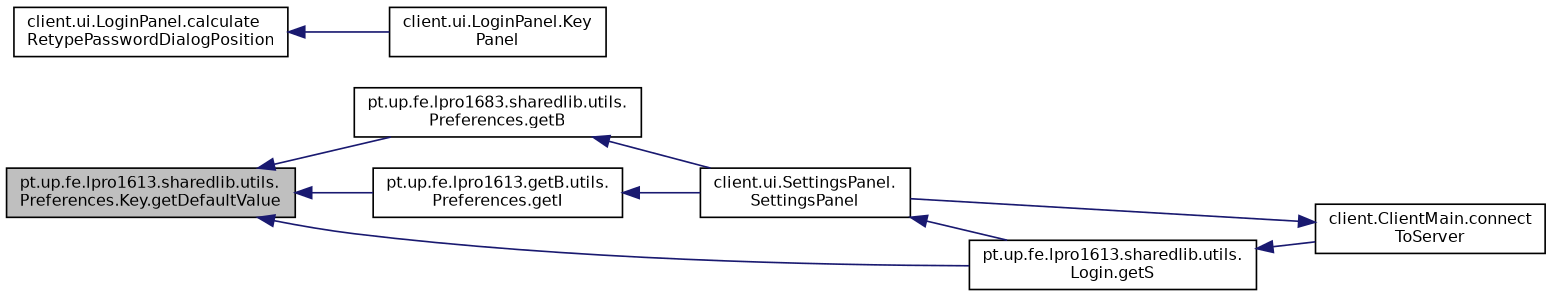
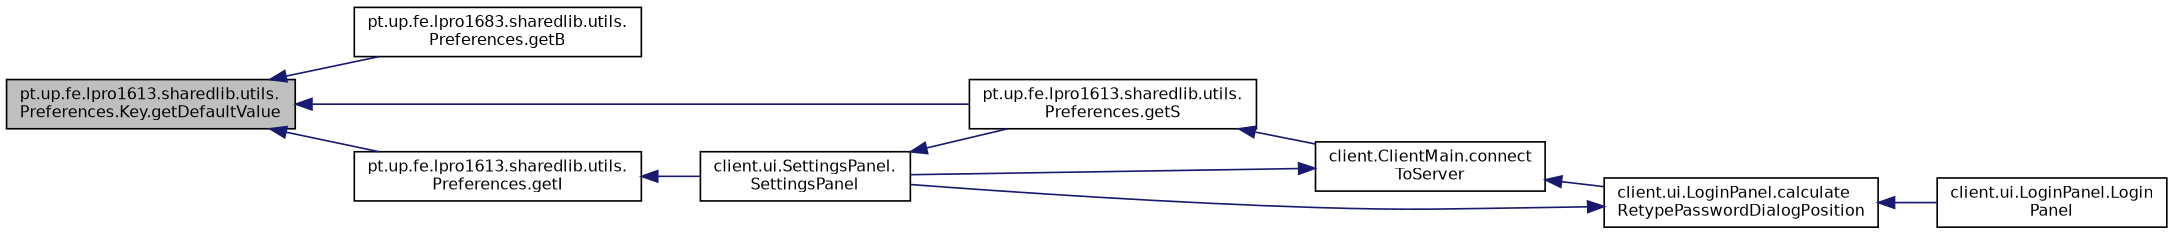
(498, 32) -> (2052, 203)
(660, 155) -> (1249, 205)
none -> (1583, 184)
(498, 193) -> (498, 176)
(1113, 265) -> (1113, 104)
